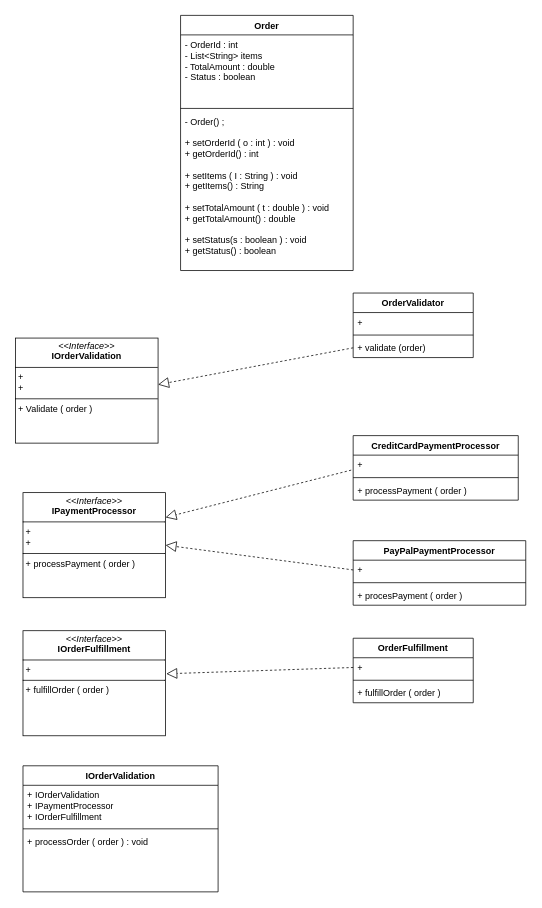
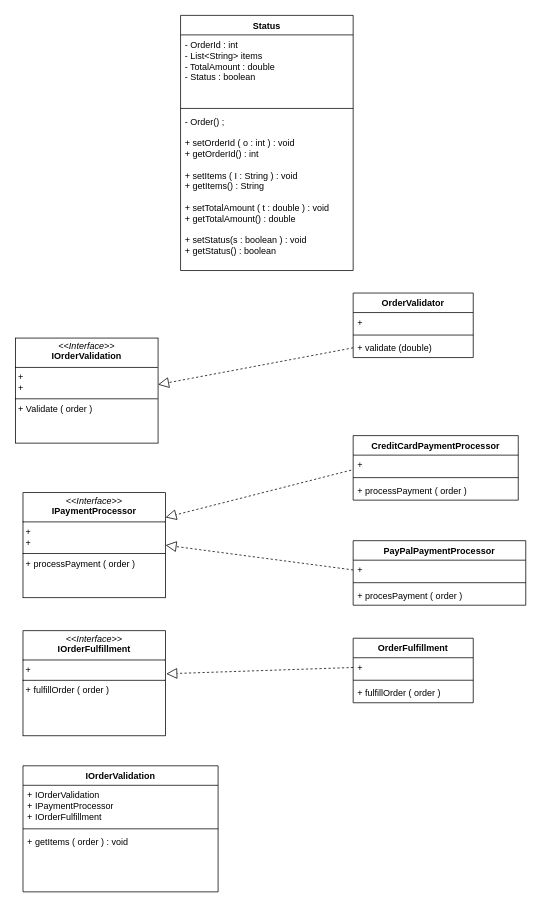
(267, 26) -> (267, 26)
(398, 349) -> (399, 349)
(96, 842) -> (86, 842)
